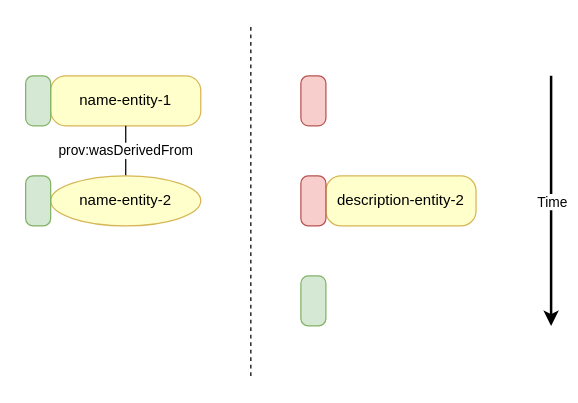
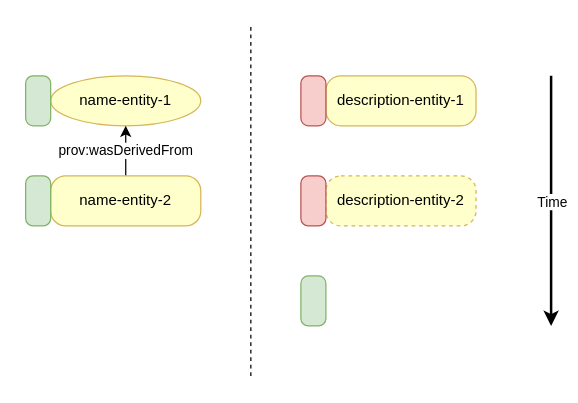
(126, 101) -> (126, 101)
none -> (401, 101)
(126, 132) -> (126, 136)
(126, 201) -> (126, 201)
(401, 201) -> (401, 201)
